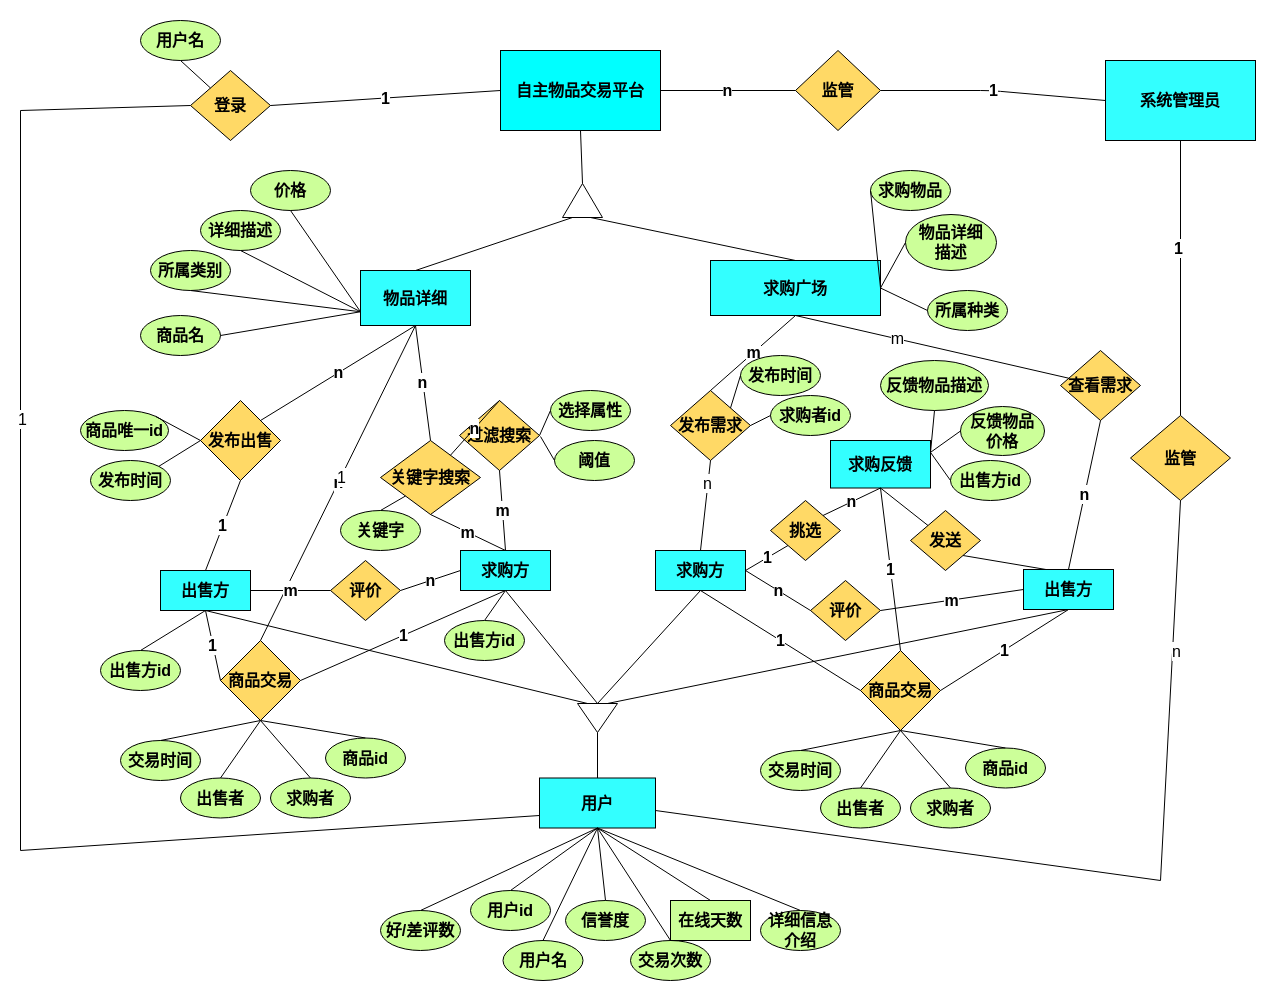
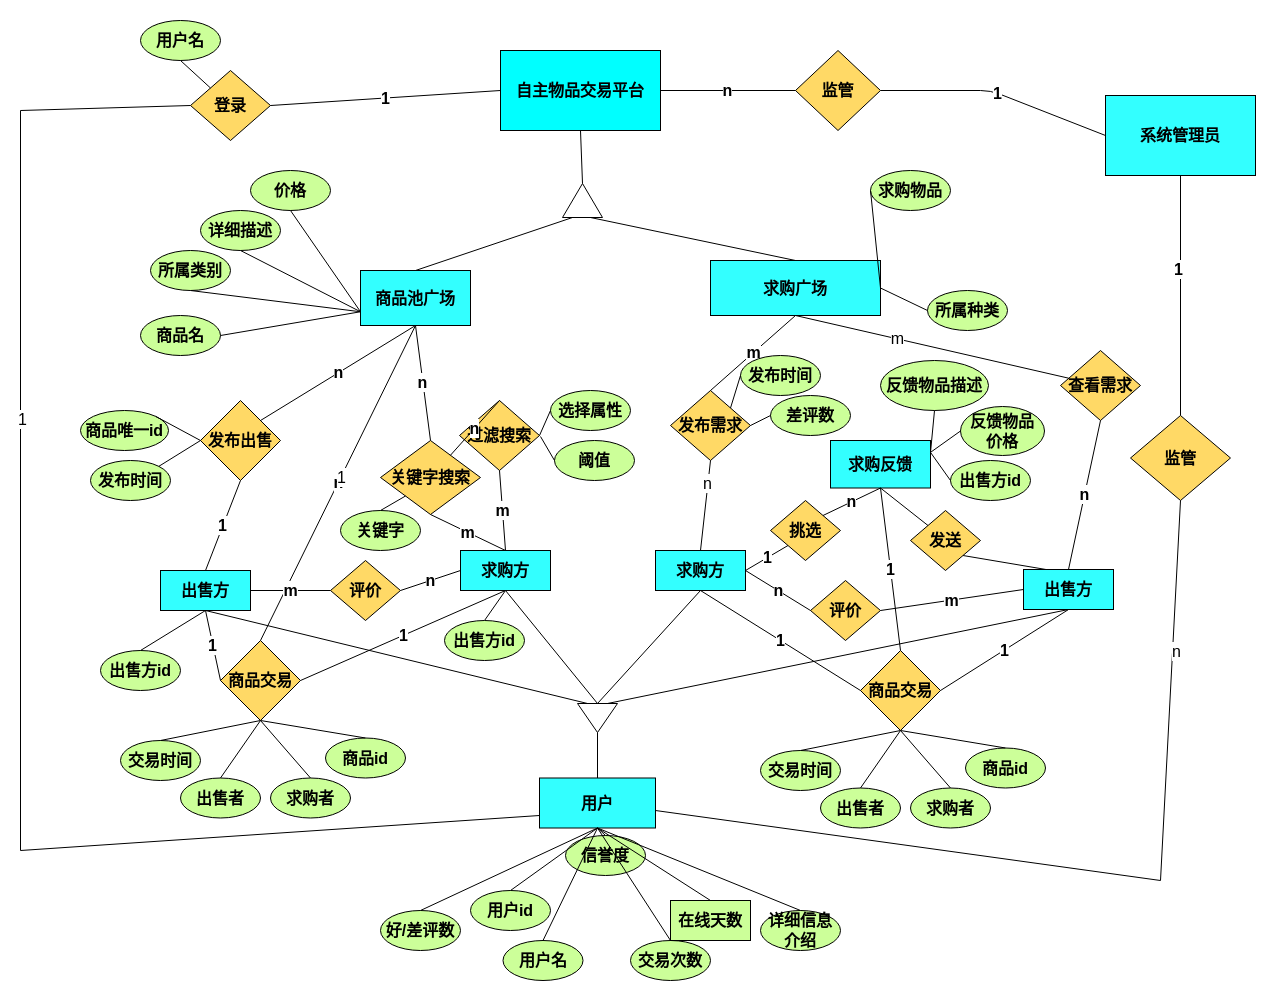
(1181, 101) -> (1181, 136)
(951, 243) -> none
(894, 264) -> none
(416, 299) -> (416, 299)
(811, 416) -> (811, 416)
(606, 921) -> (606, 856)
